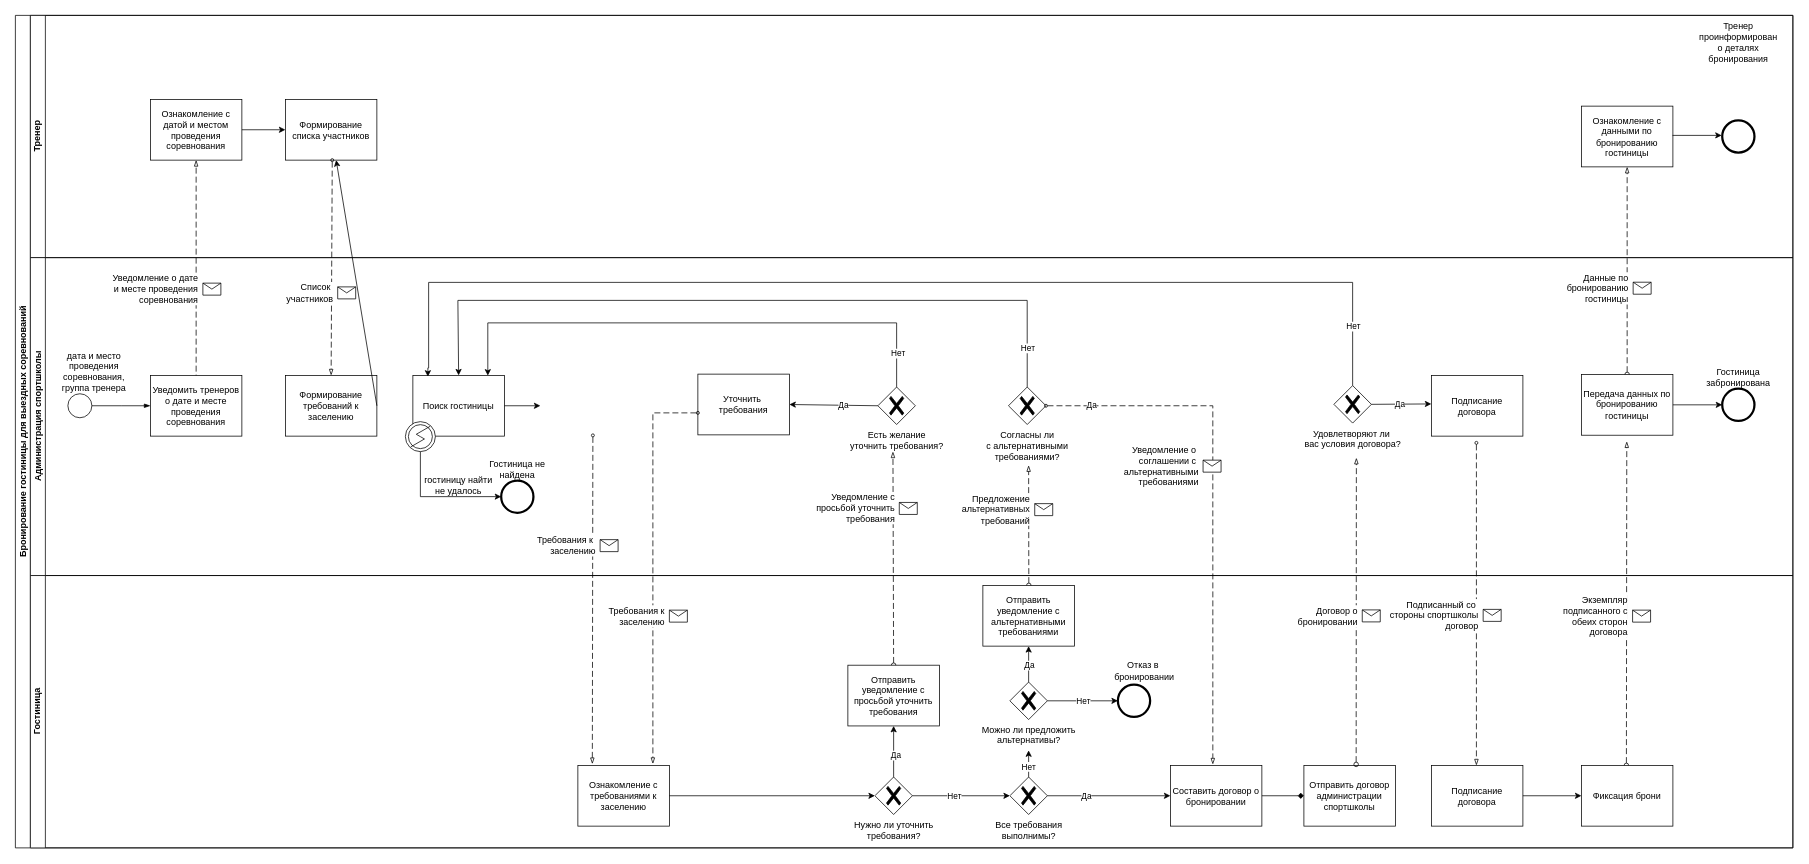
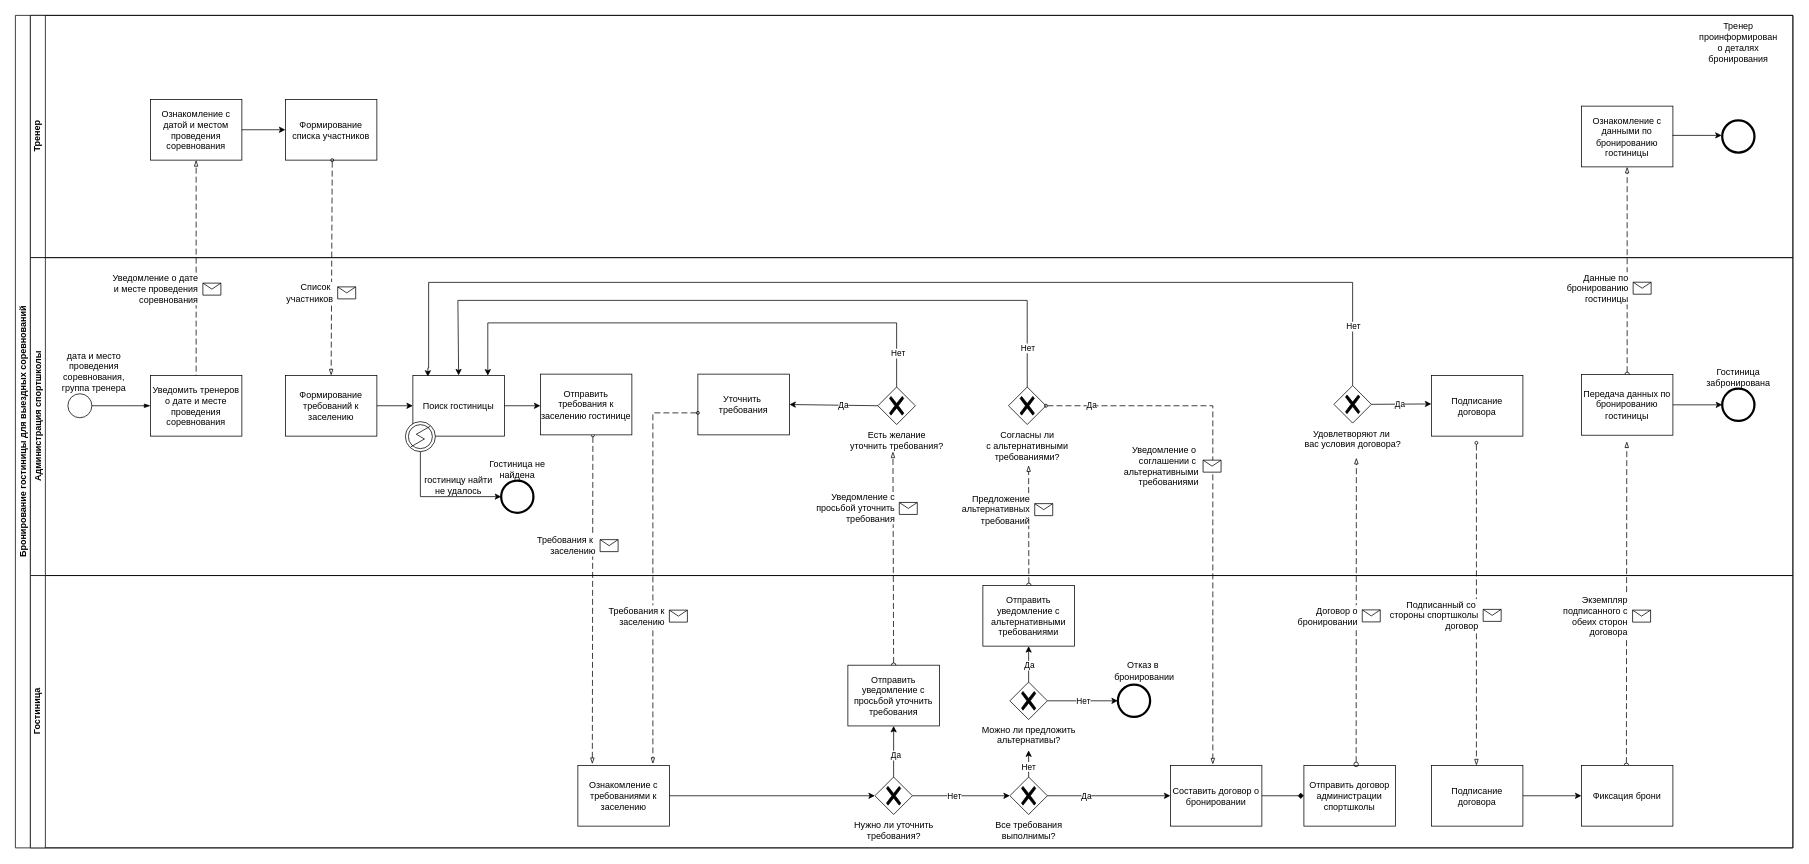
(357, 285) -> (392, 406)
none -> (586, 404)
